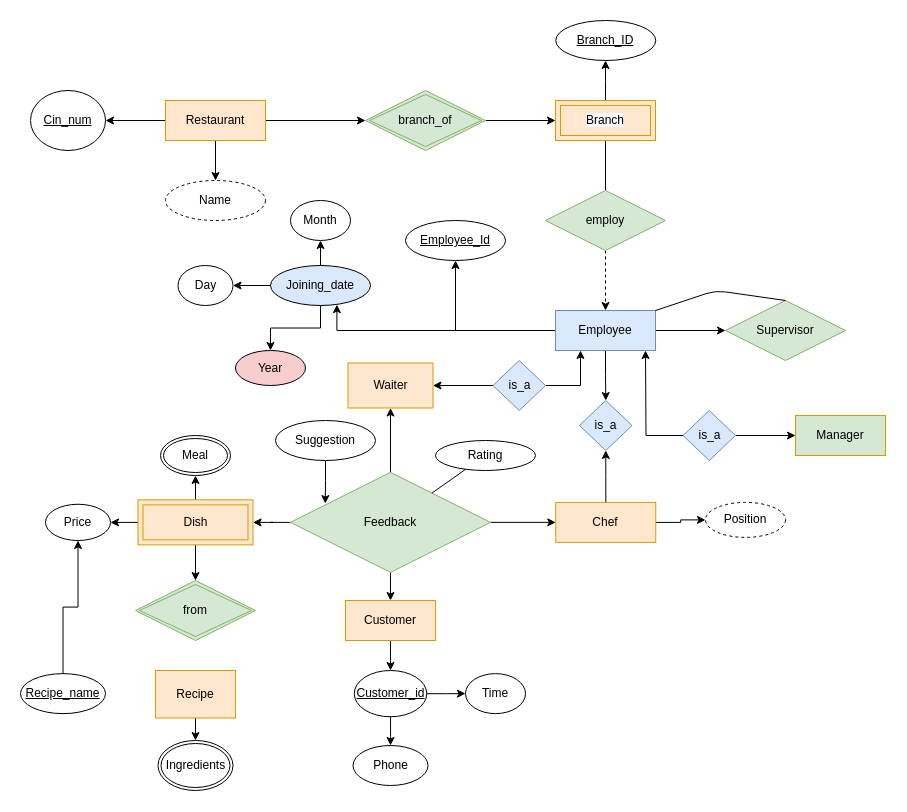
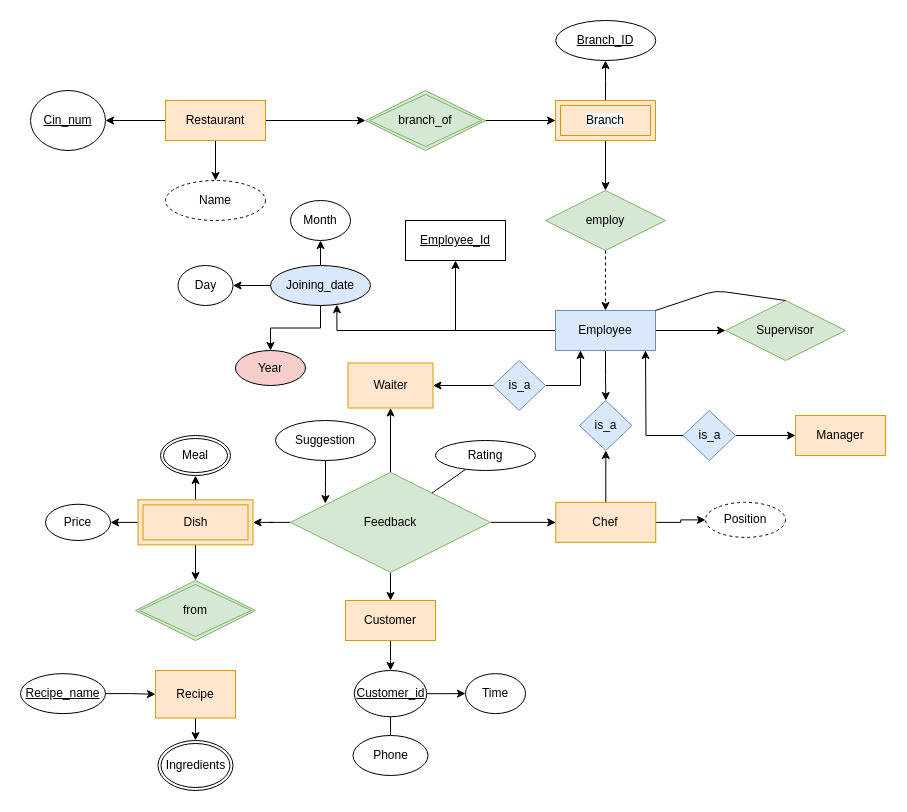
(606, 184) -> (606, 182)
(456, 241) -> (456, 241)
(841, 436) -> (841, 436)
(67, 607) -> (127, 694)
(391, 766) -> (391, 756)
